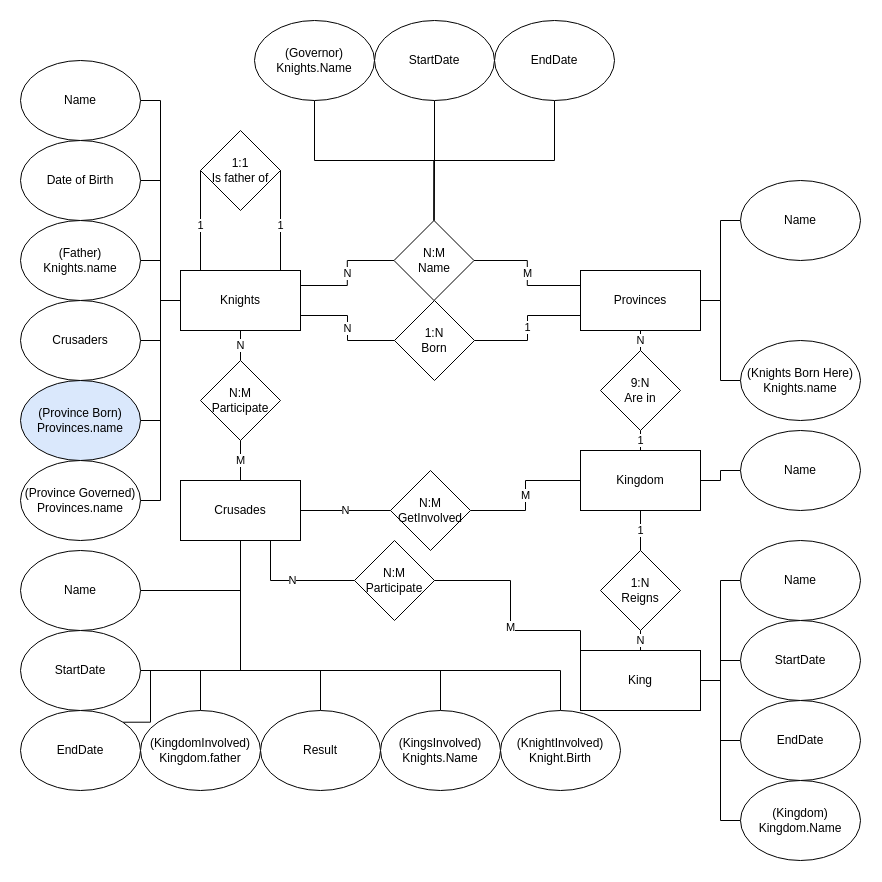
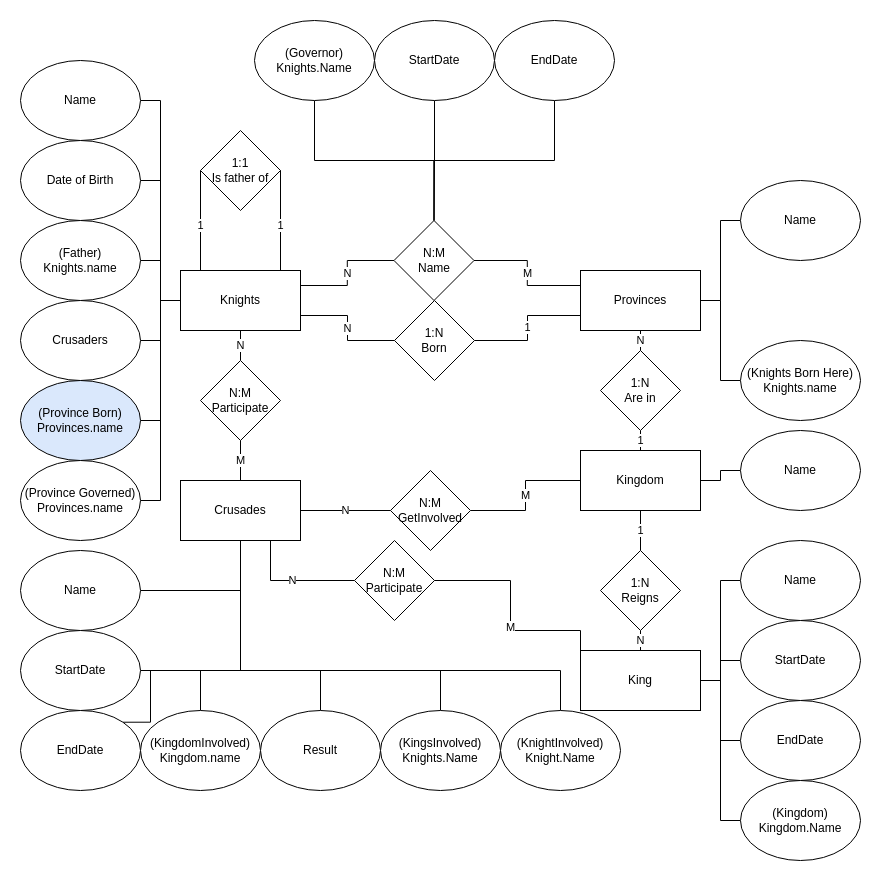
(641, 391) -> (641, 391)
(201, 751) -> (201, 751)
(561, 751) -> (561, 751)
